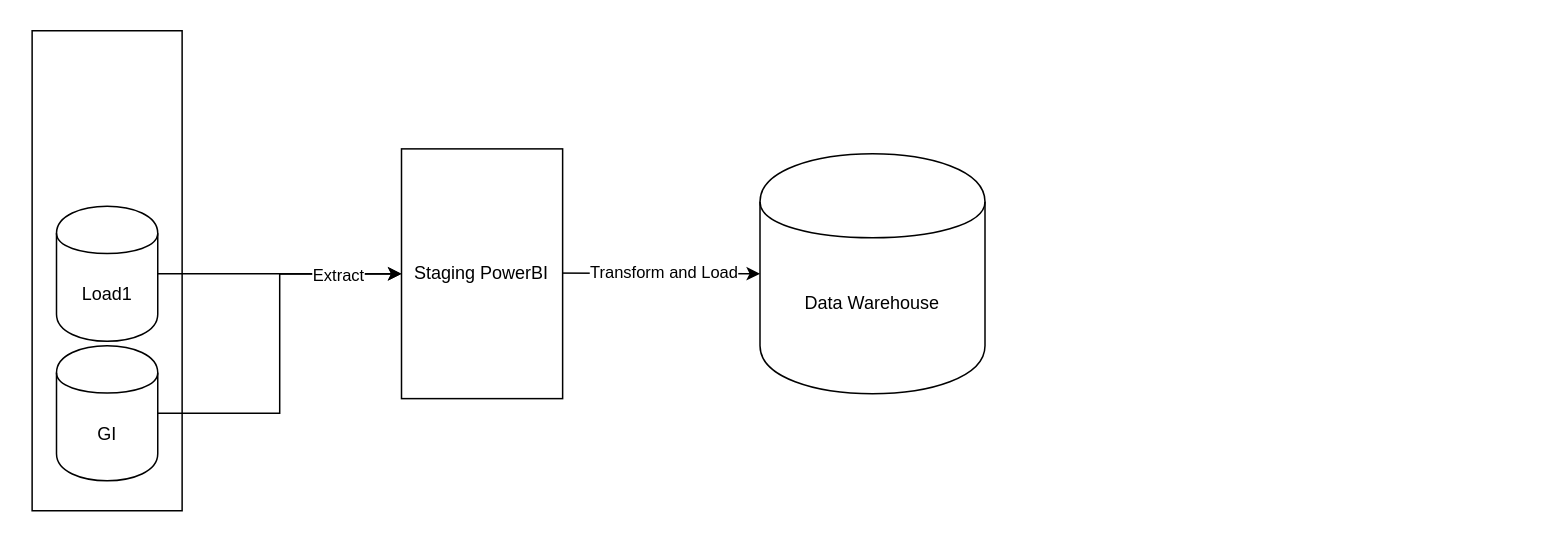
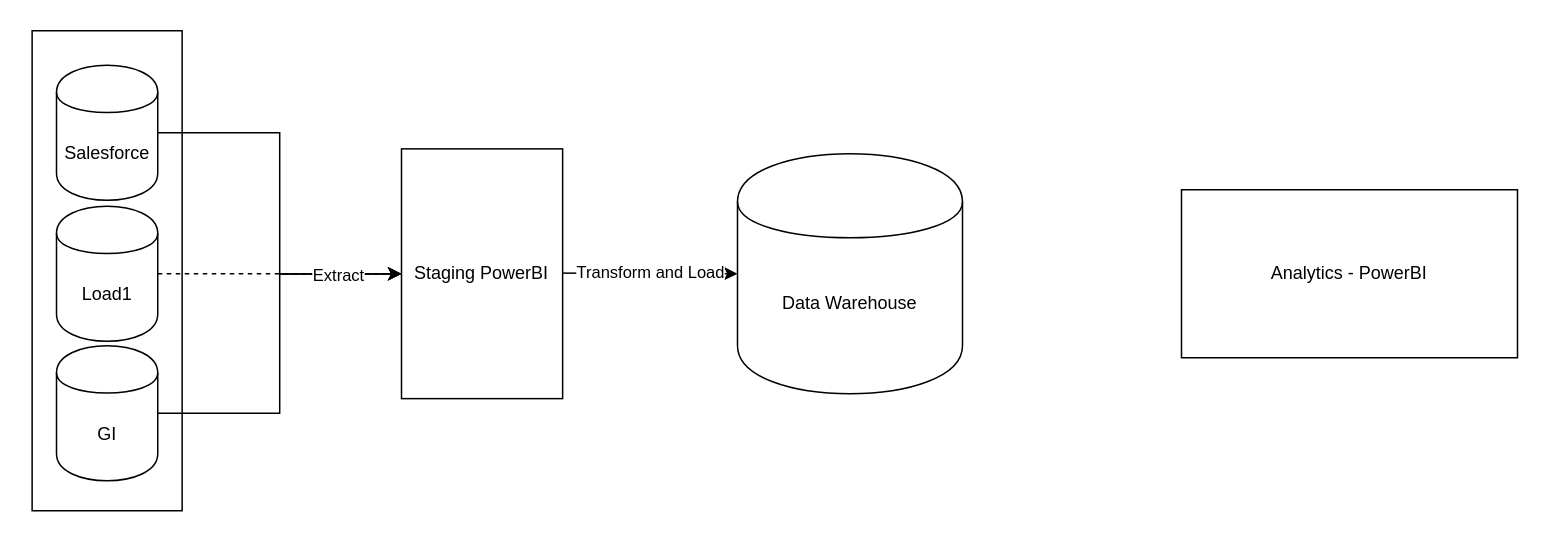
none -> (107, 133)
none -> (279, 141)
(218, 274) -> (218, 274)
(872, 274) -> (850, 274)
none -> (1349, 274)
